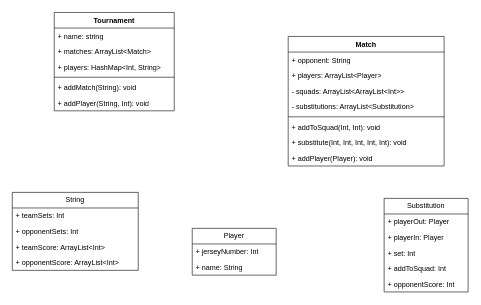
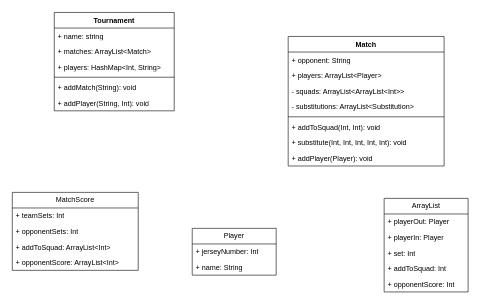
(75, 200) -> (75, 200)
(426, 206) -> (426, 206)
(67, 248) -> (69, 248)
